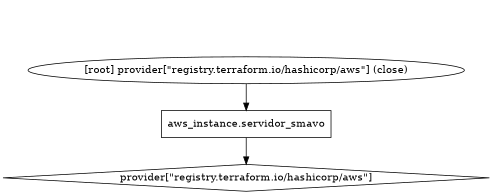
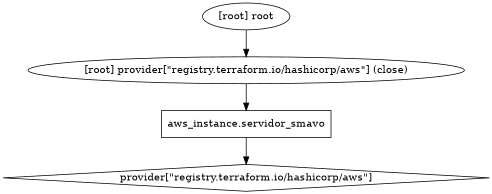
none -> (246, 16)
